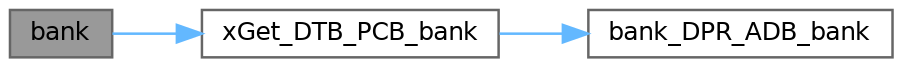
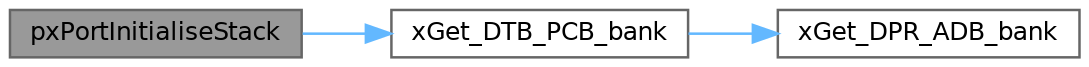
(61, 34) -> (156, 34)
(740, 34) -> (929, 34)
